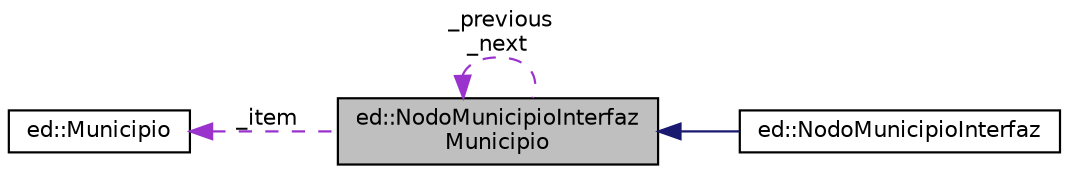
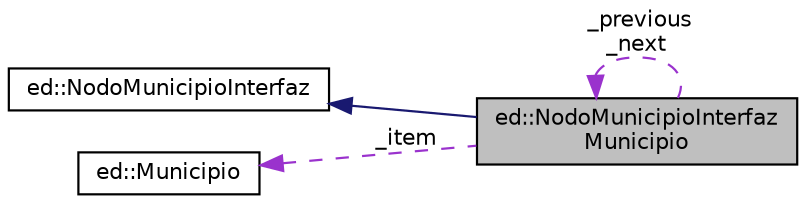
(710, 131) -> (414, 111)
